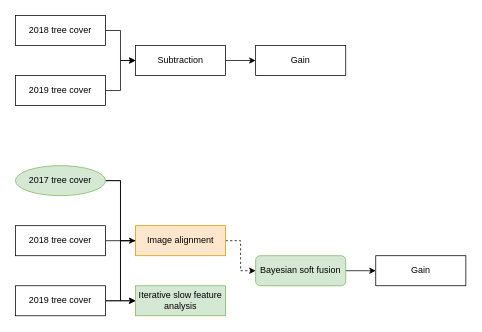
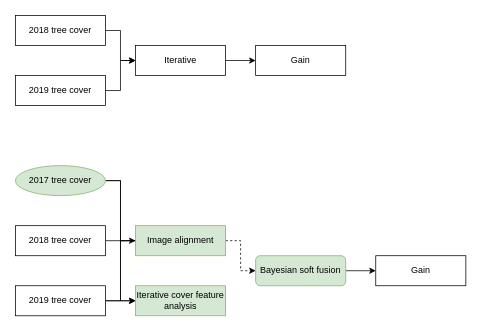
(180, 60) -> (180, 60)
(180, 240) -> (180, 240)
(180, 300) -> (180, 300)
